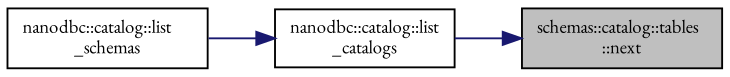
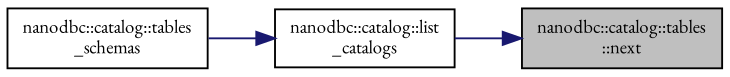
(108, 38) -> (108, 38)
(622, 38) -> (622, 38)
